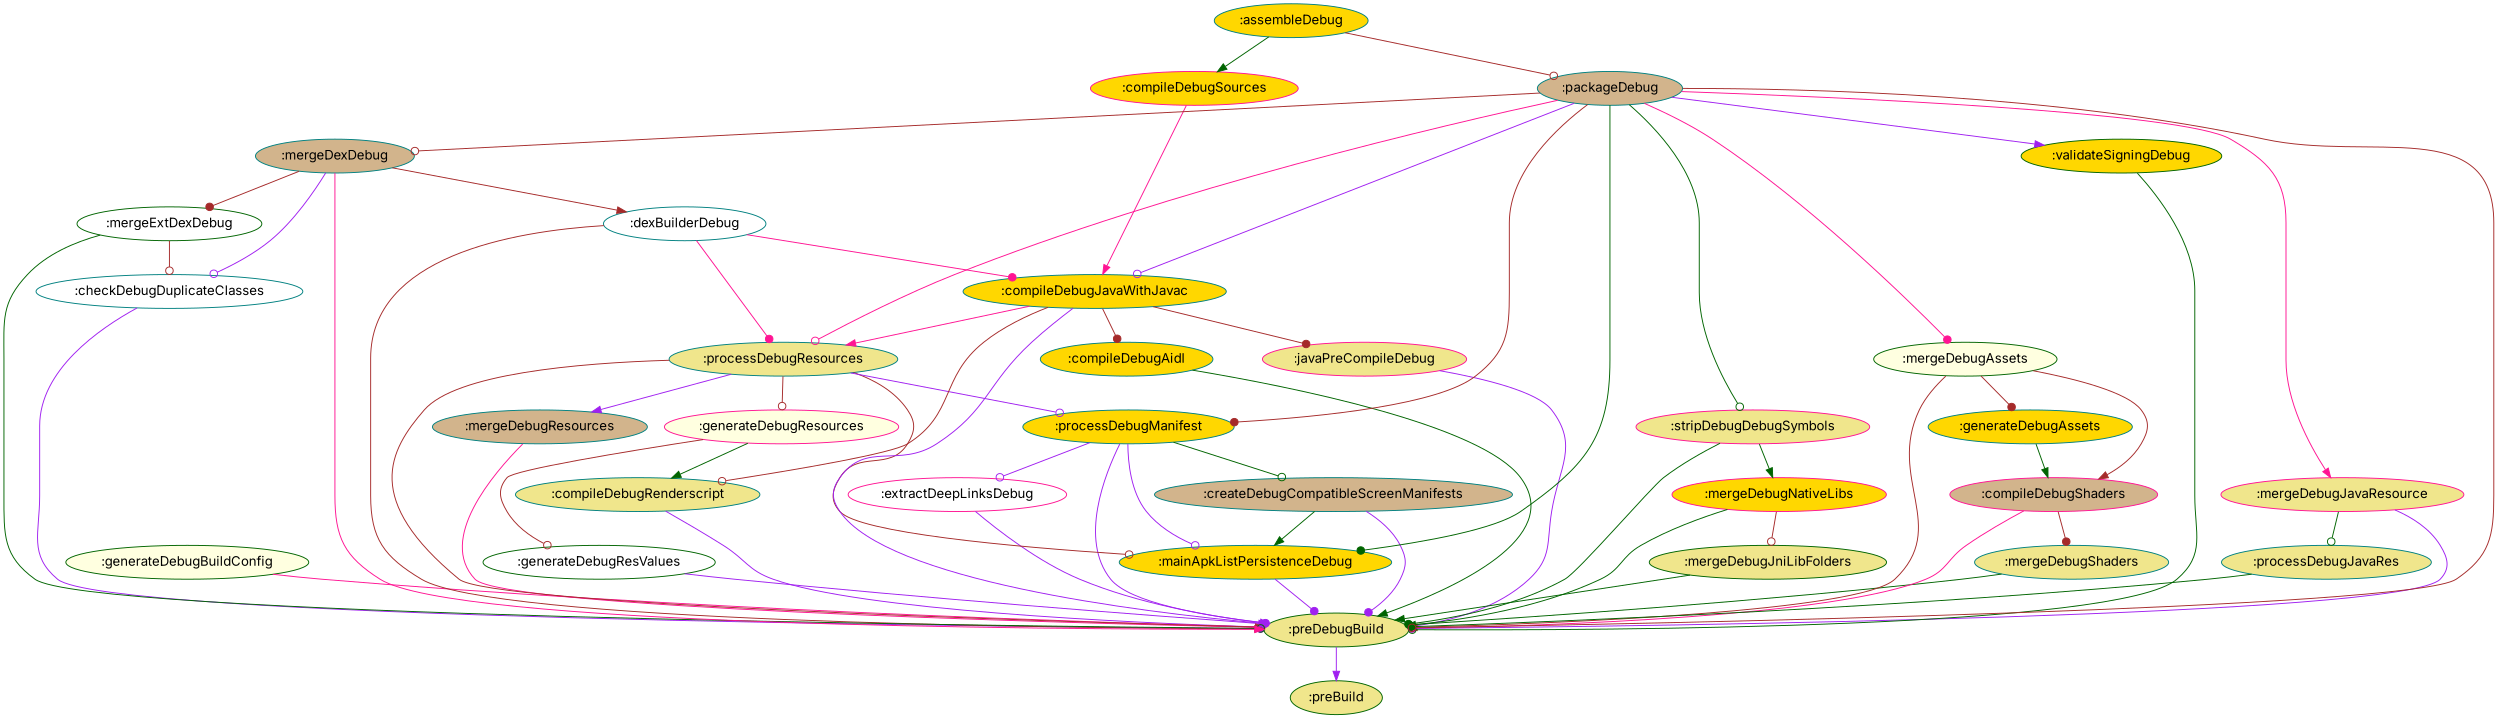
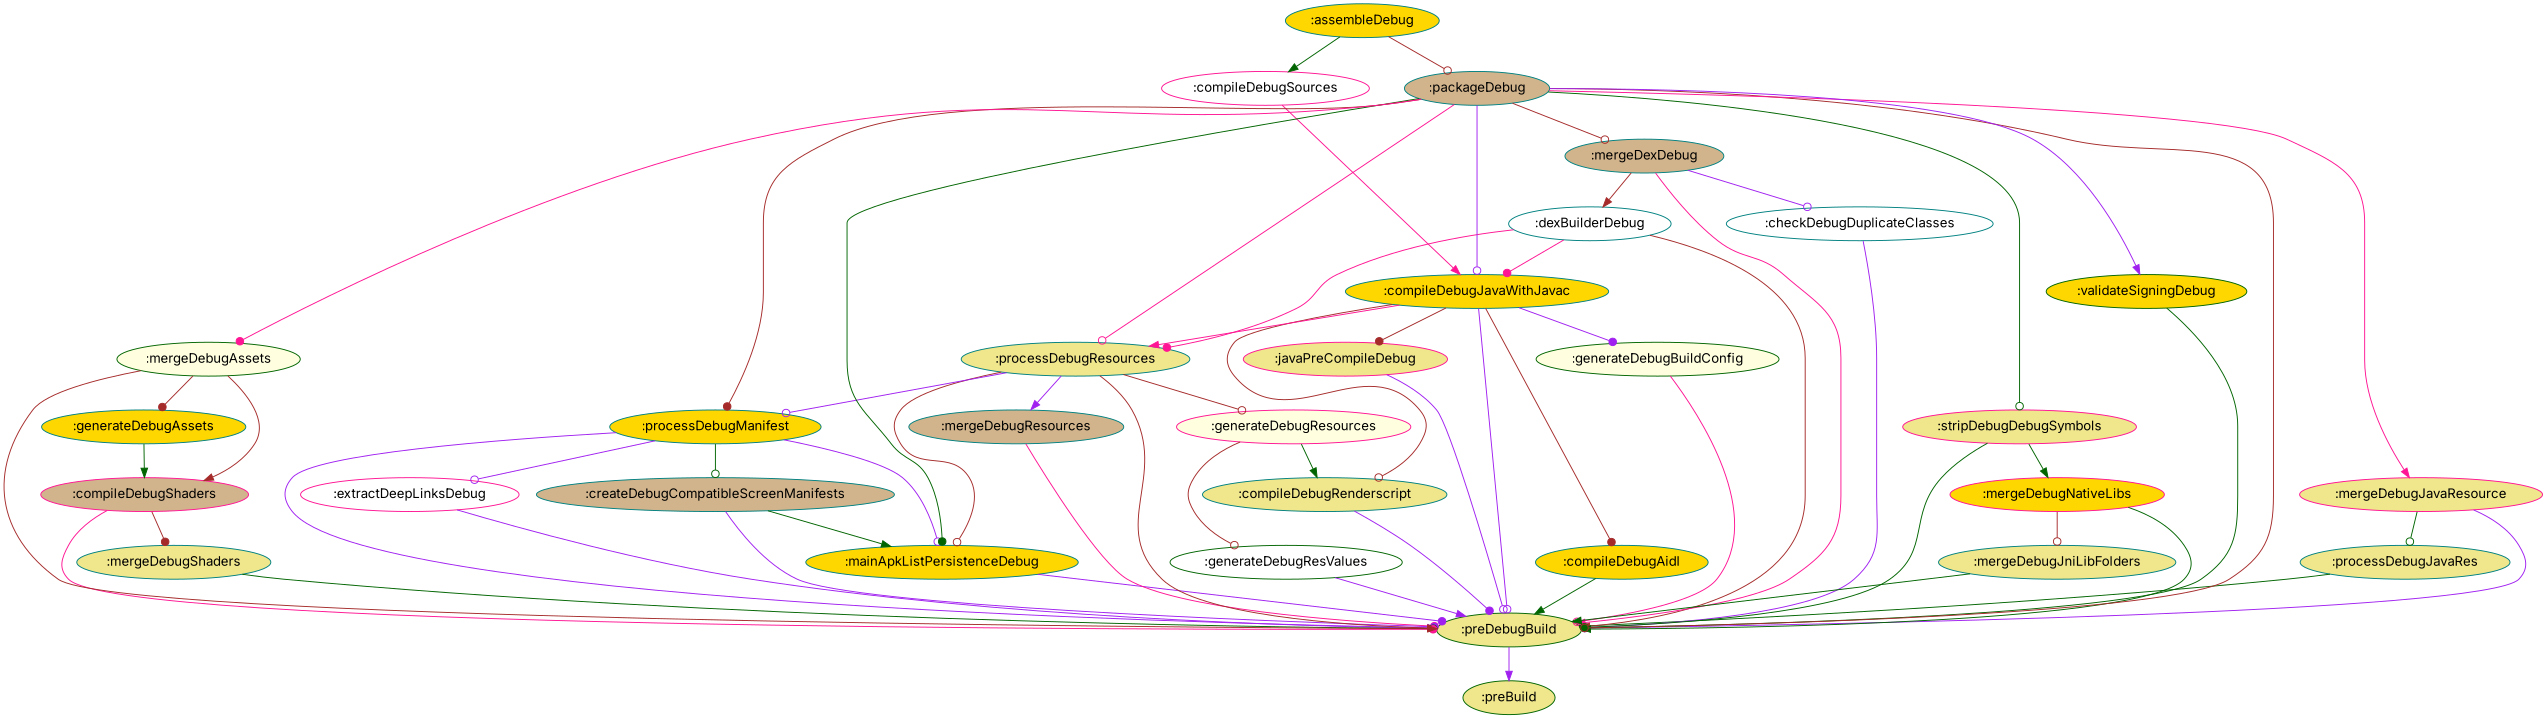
(1194, 88) -> (1266, 88)
(169, 224) -> none
none -> (1564, 324)
(1768, 562) -> (2057, 562)
